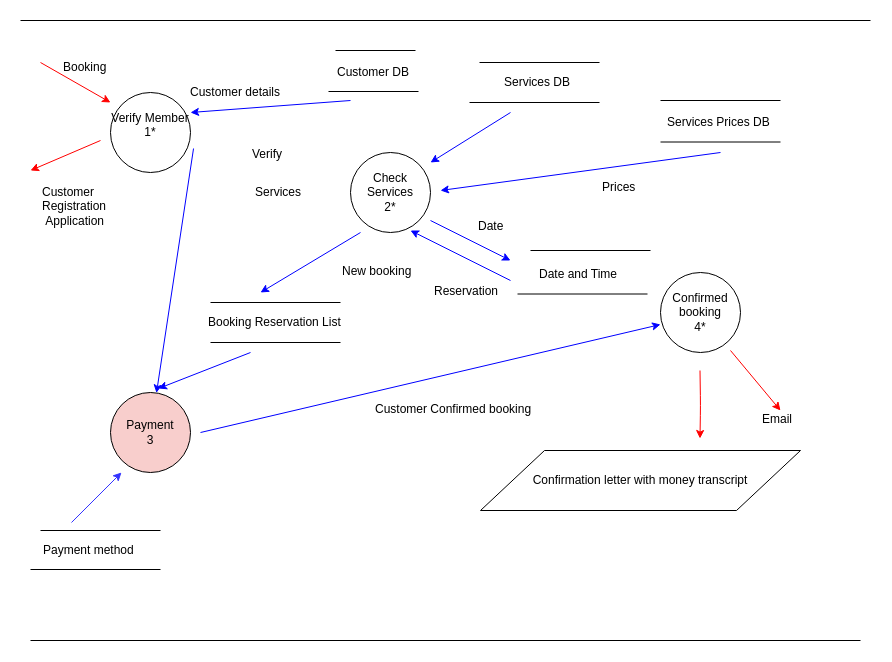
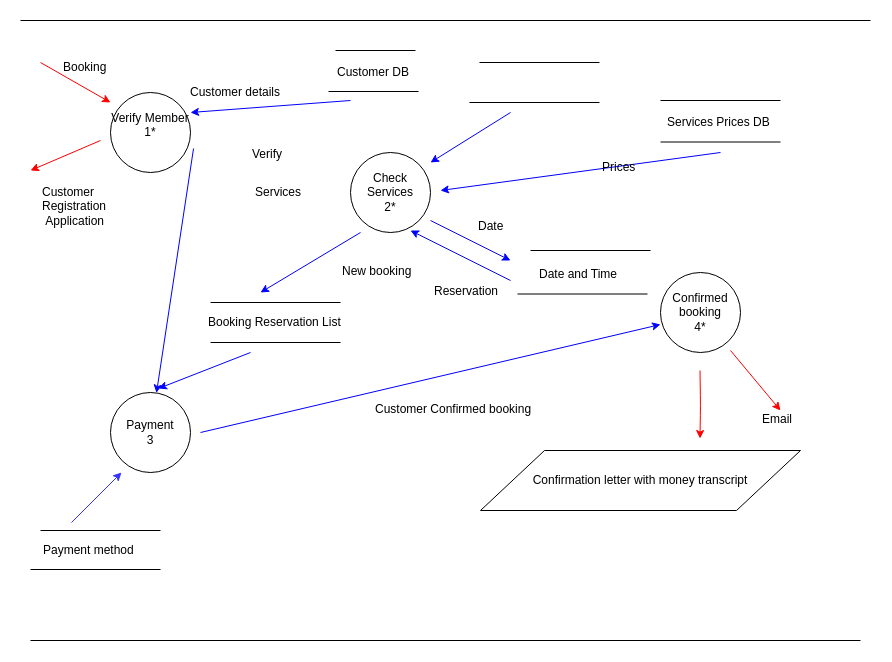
(543, 83) -> none
(626, 188) -> (626, 168)
(151, 433) -> (151, 433)
